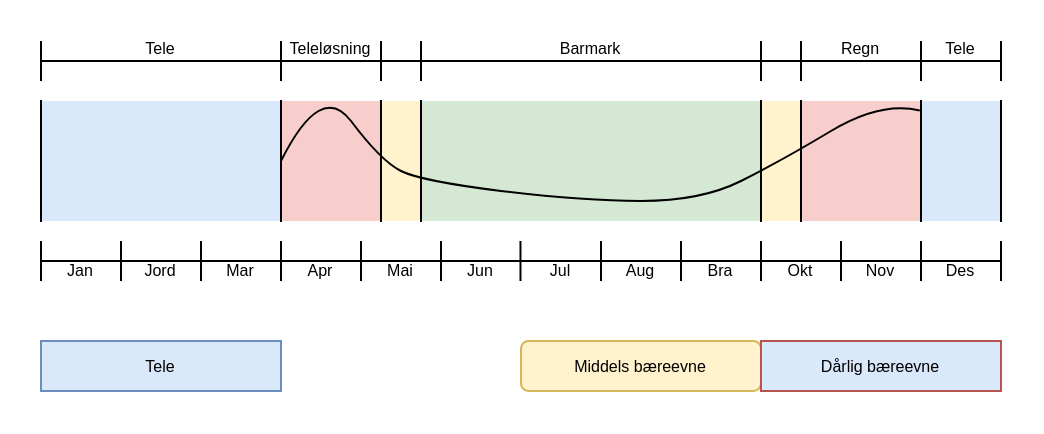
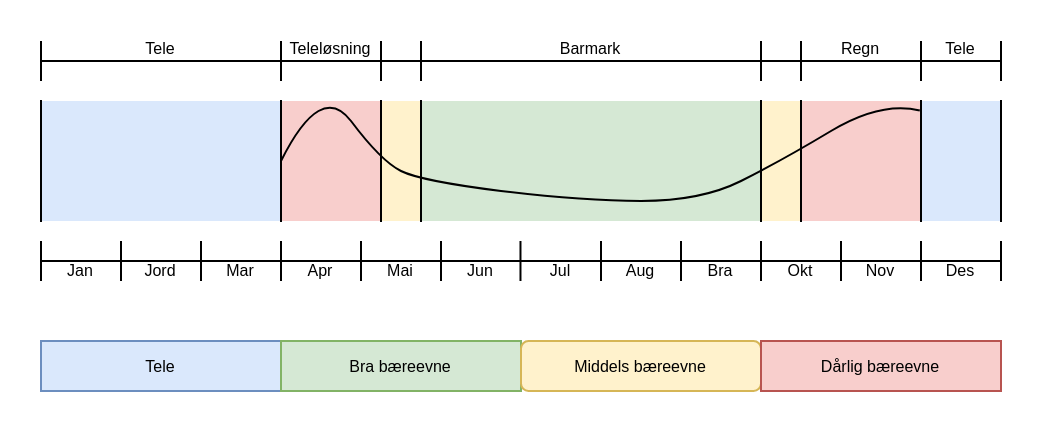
none -> (401, 366)
(881, 366) -> (881, 366)
